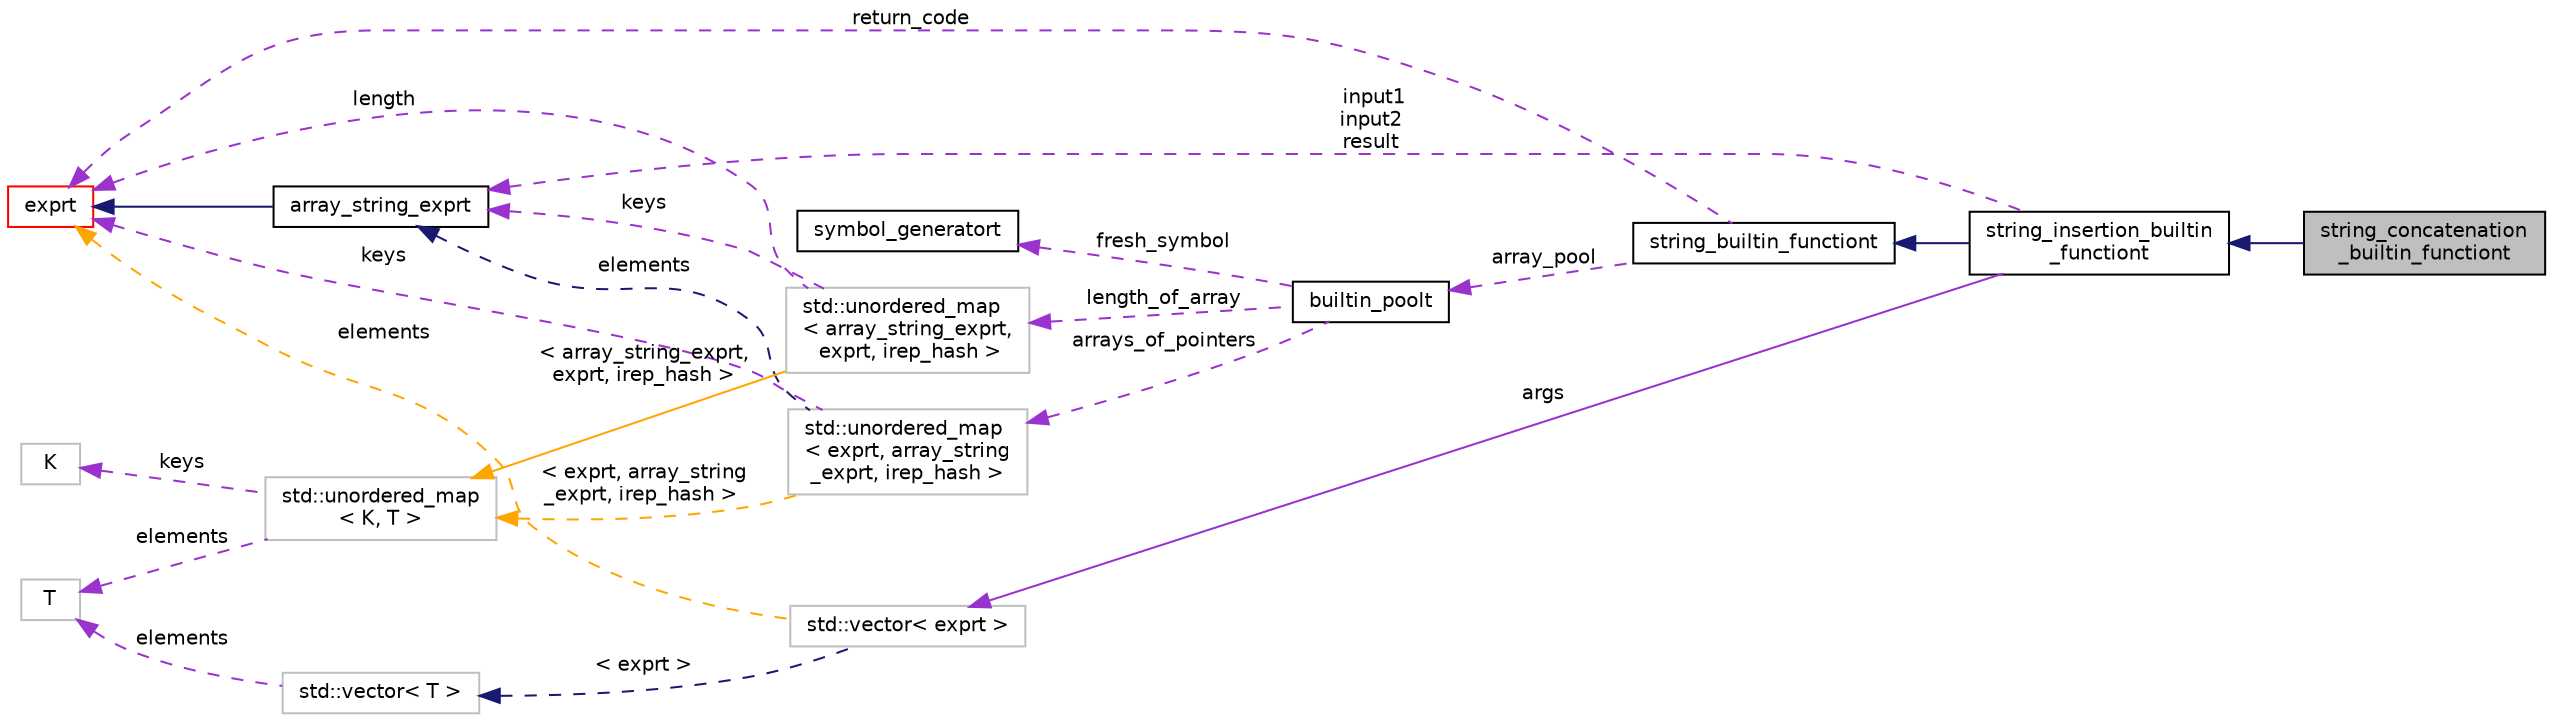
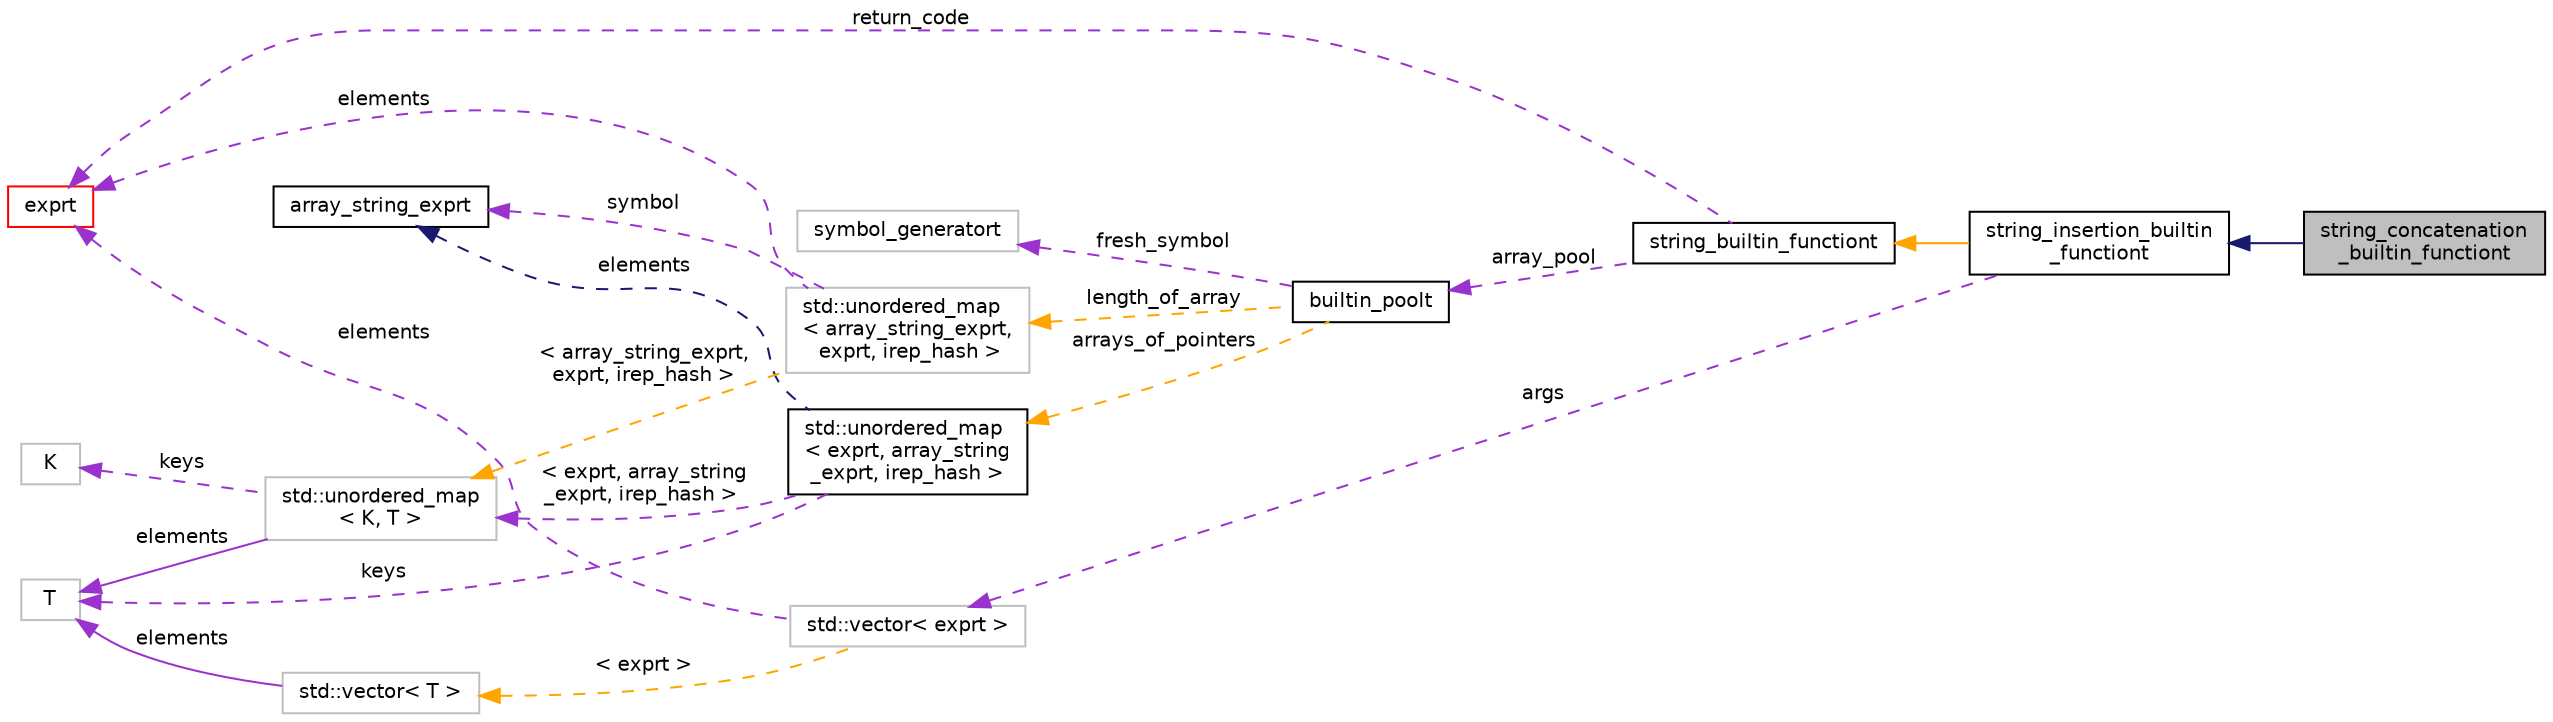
(381, 100) -> (381, 100)
(1271, 154) -> none
(641, 204) -> (641, 204)
(194, 207) -> none
(908, 231) -> (908, 231)
(1942, 243) -> (1942, 243)
(471, 308) -> (471, 587)
(1171, 314) -> (1171, 314)
(1191, 375) -> (1191, 375)
(639, 421) -> (639, 421)
(454, 425) -> (454, 425)
(1496, 437) -> (1496, 437)
(908, 452) -> (908, 452)
(661, 517) -> (661, 517)
(184, 562) -> (184, 562)
(185, 668) -> (185, 668)
(681, 687) -> (681, 687)
